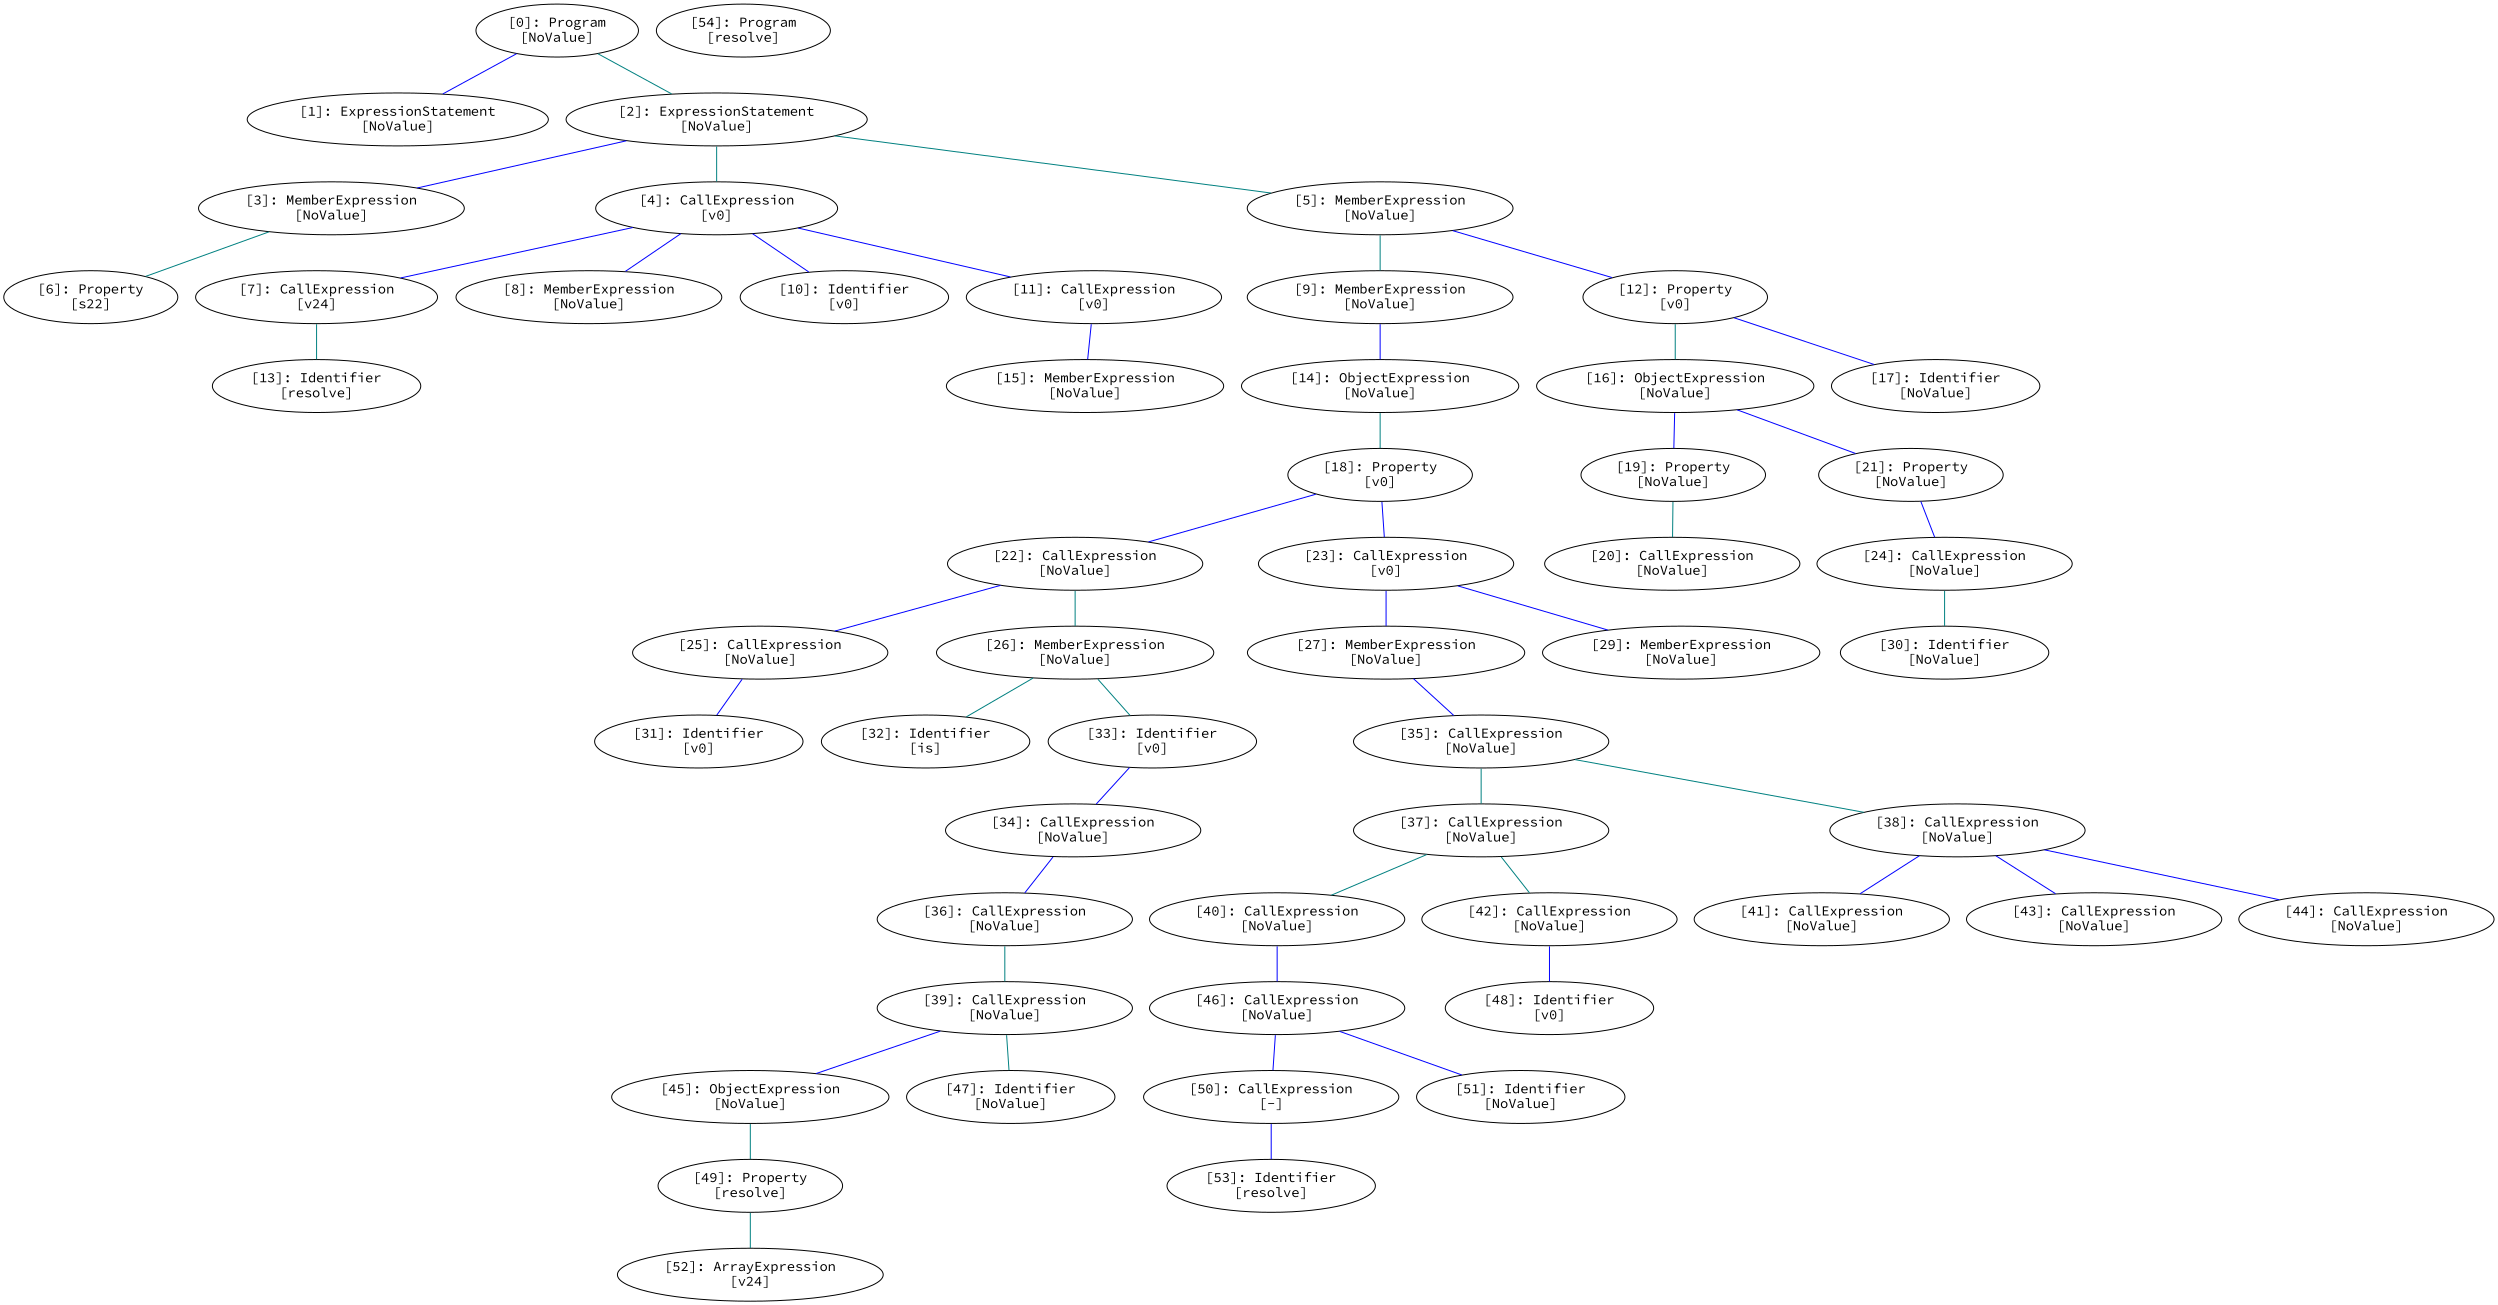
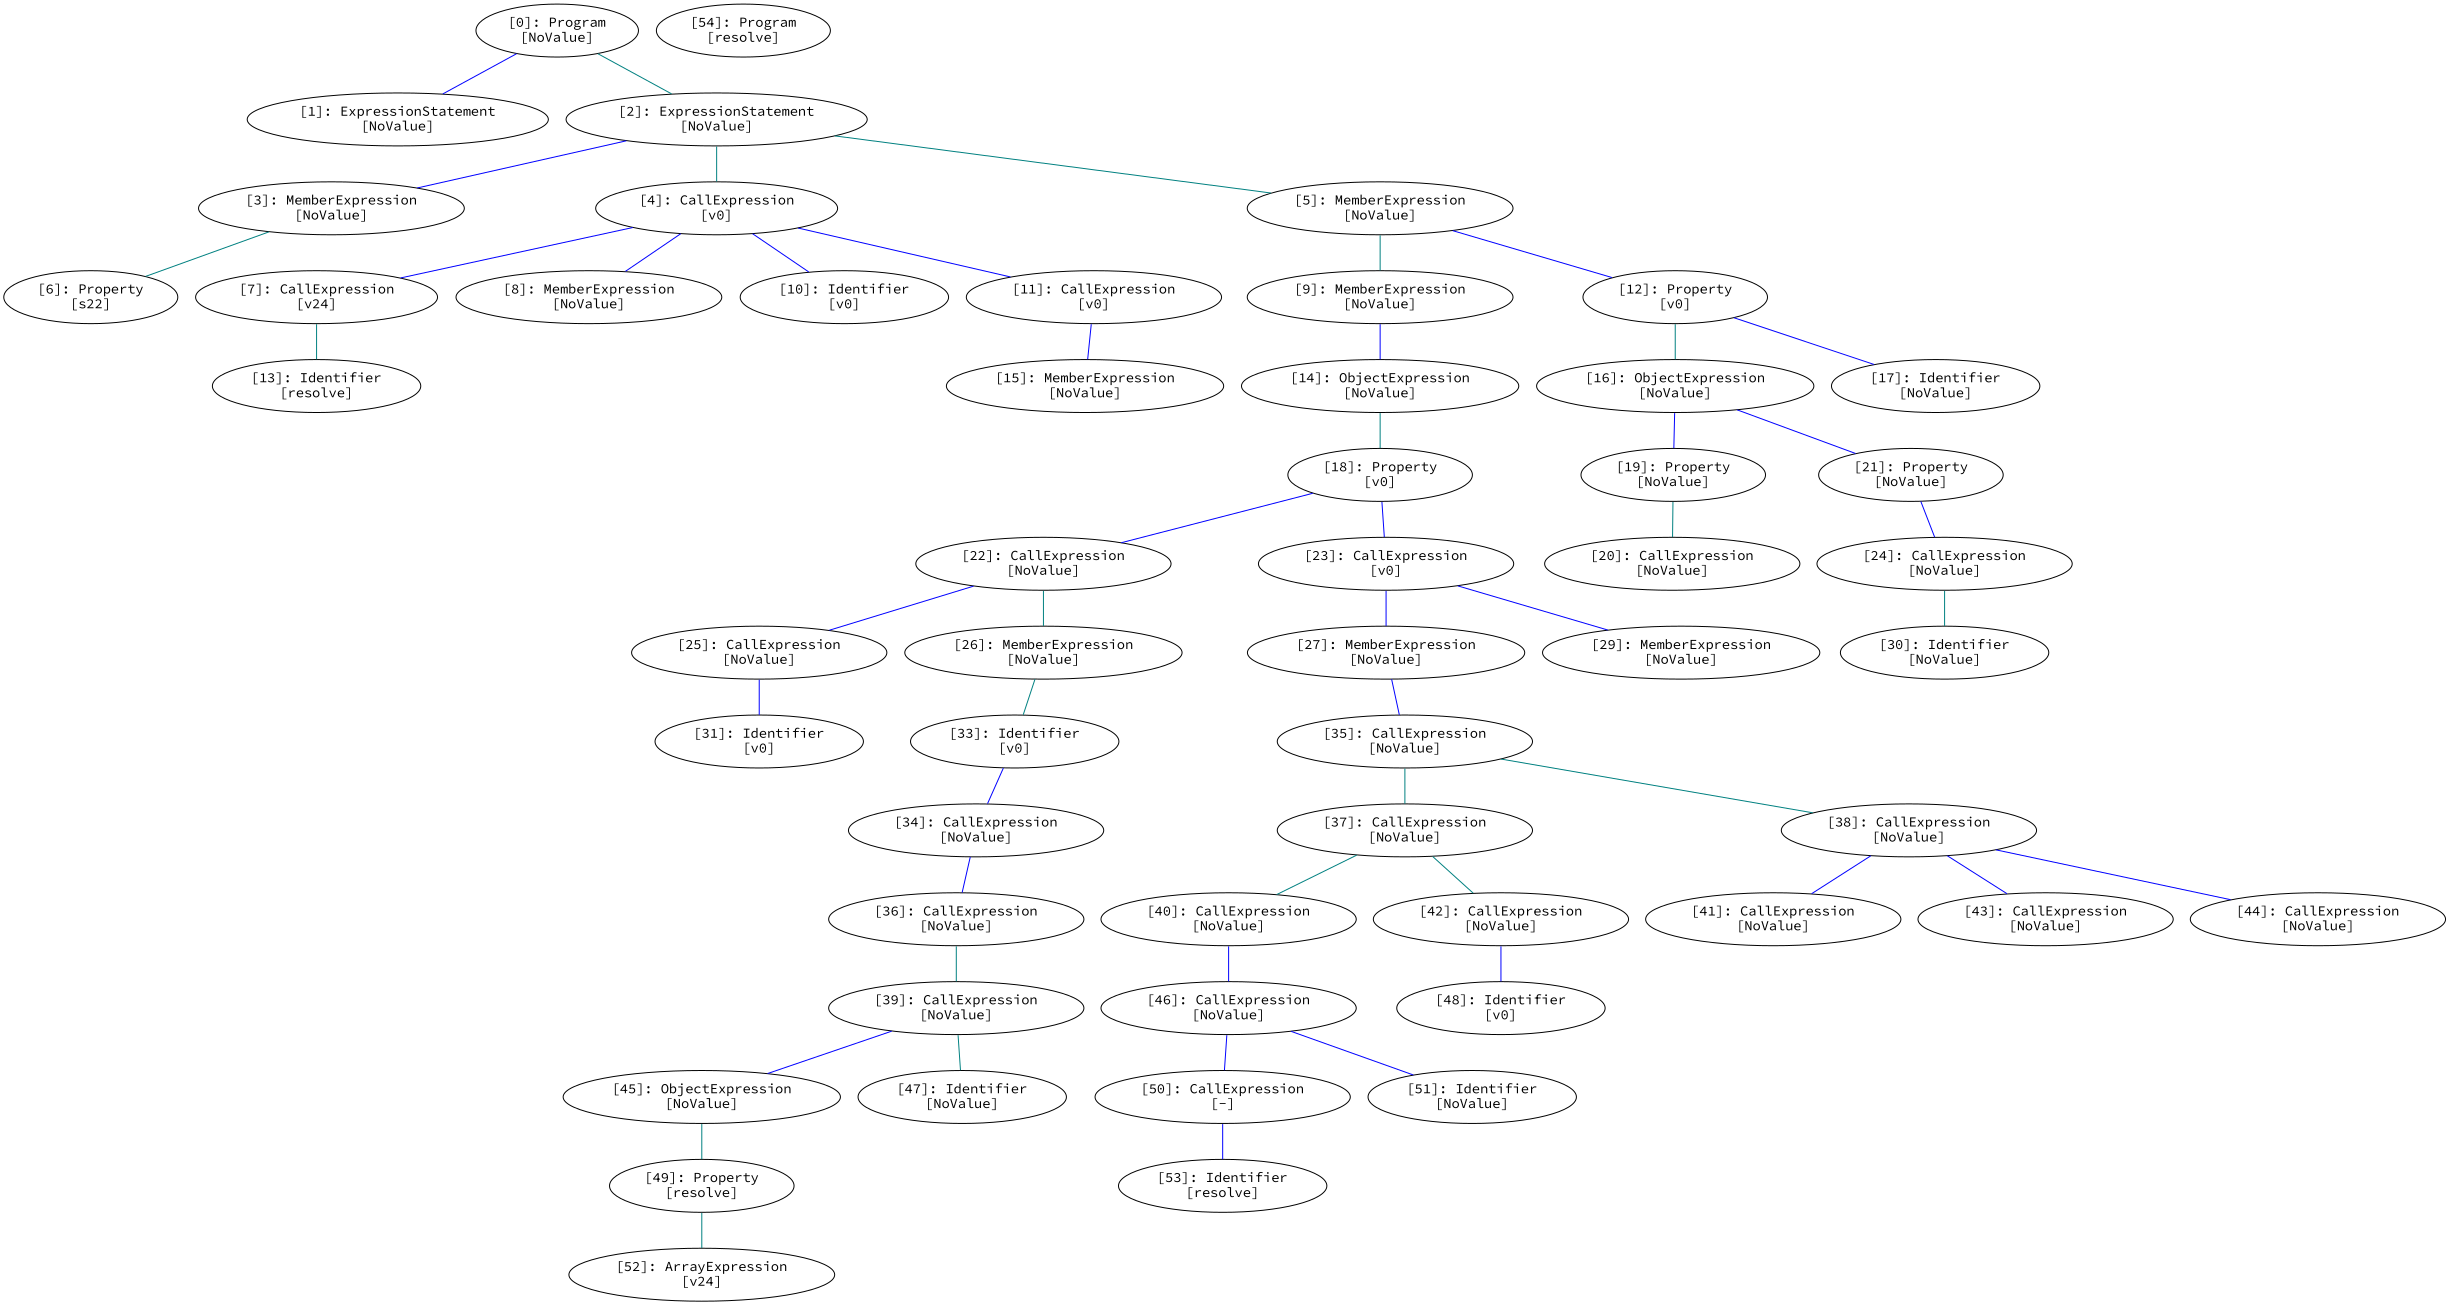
(926, 742) -> none
